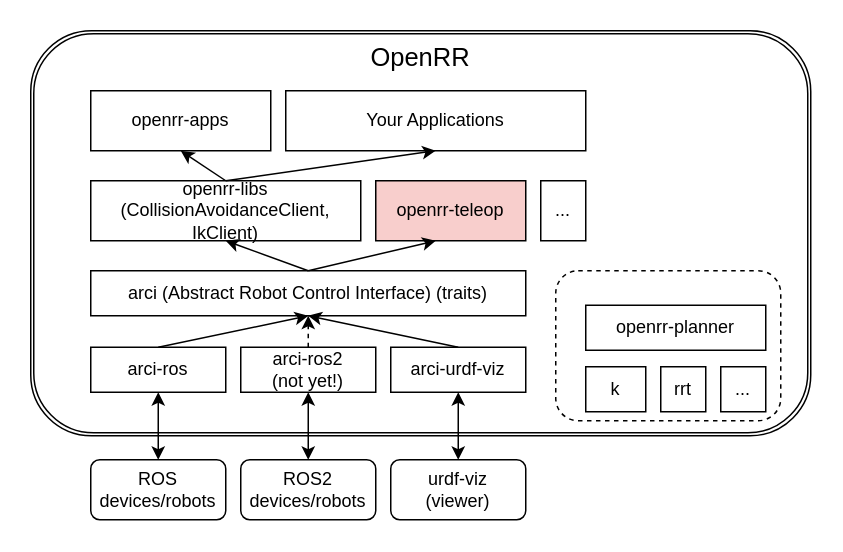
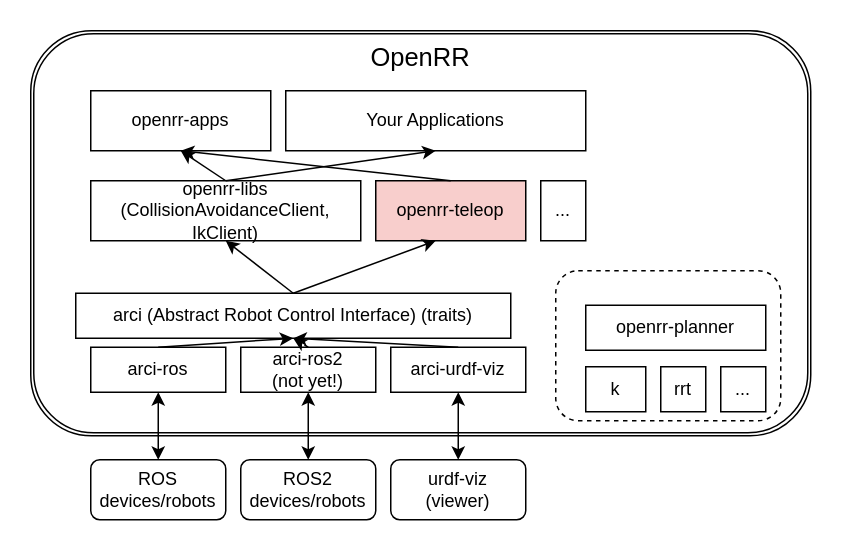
none -> (255, 159)
(308, 293) -> (293, 316)
